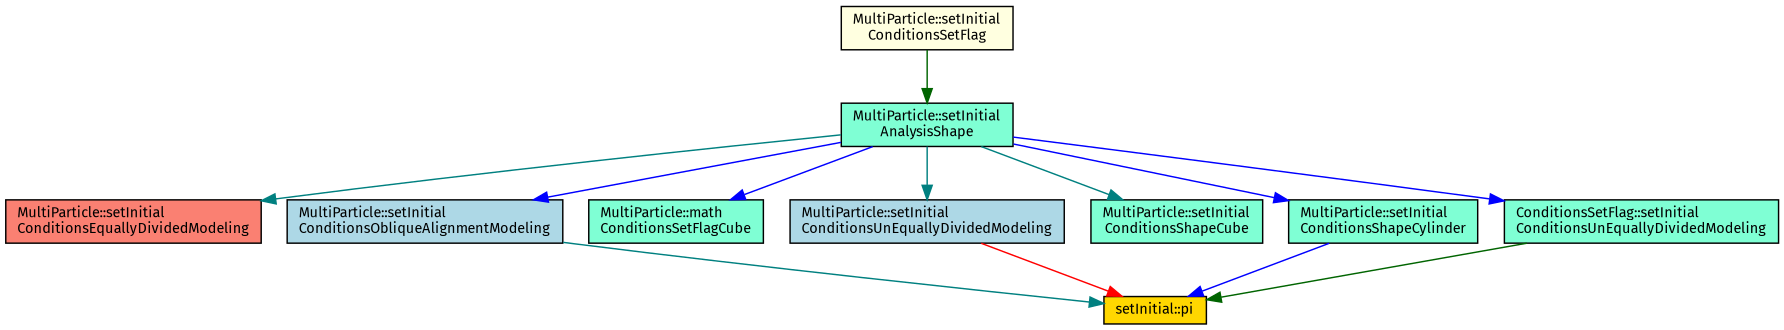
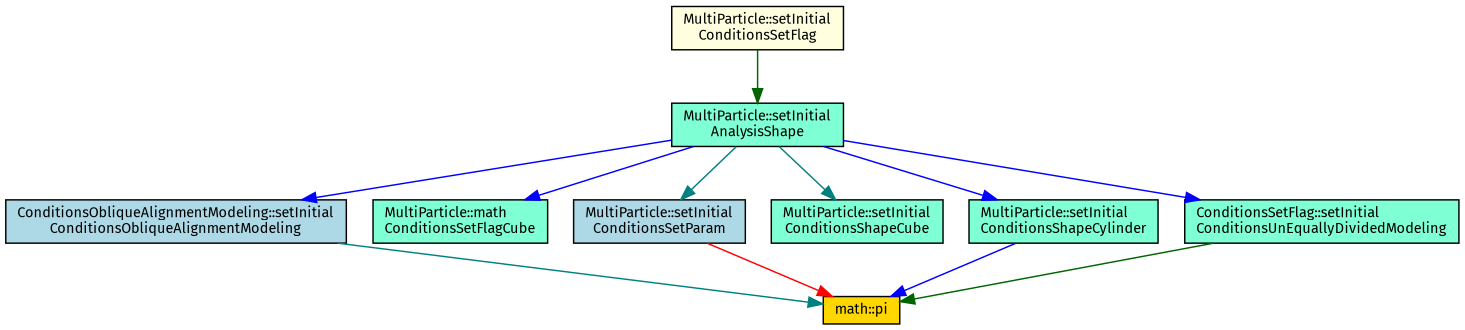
(133, 222) -> none
(425, 222) -> (176, 222)
(927, 222) -> (659, 222)
(1155, 310) -> (862, 310)
